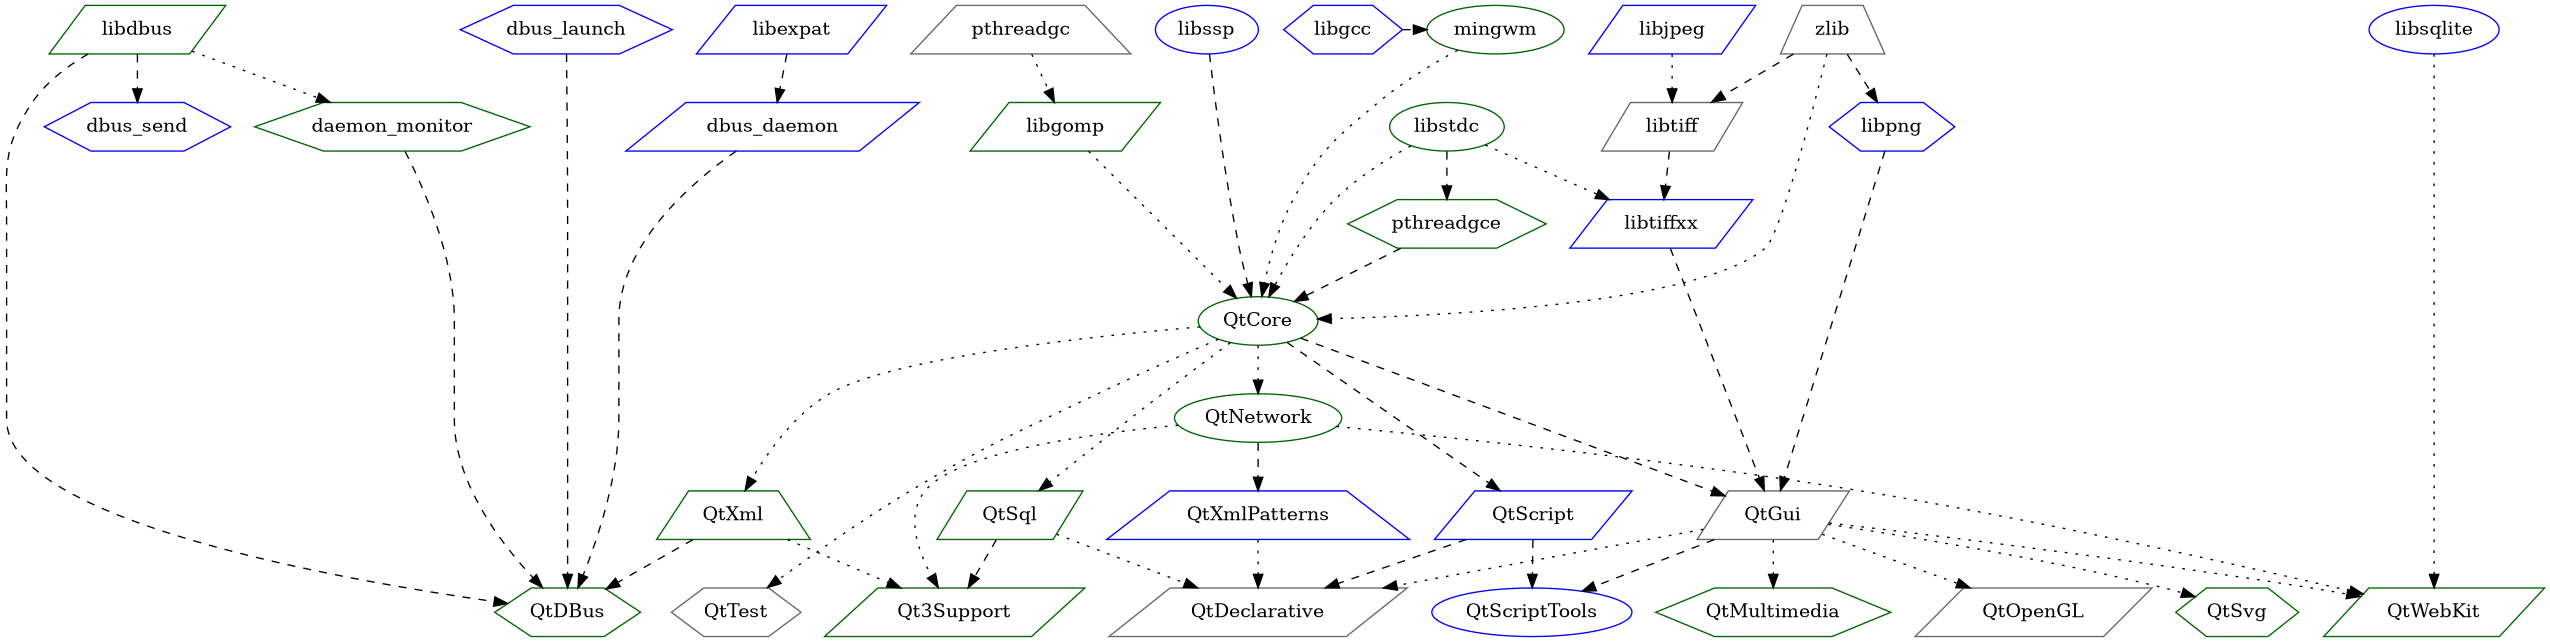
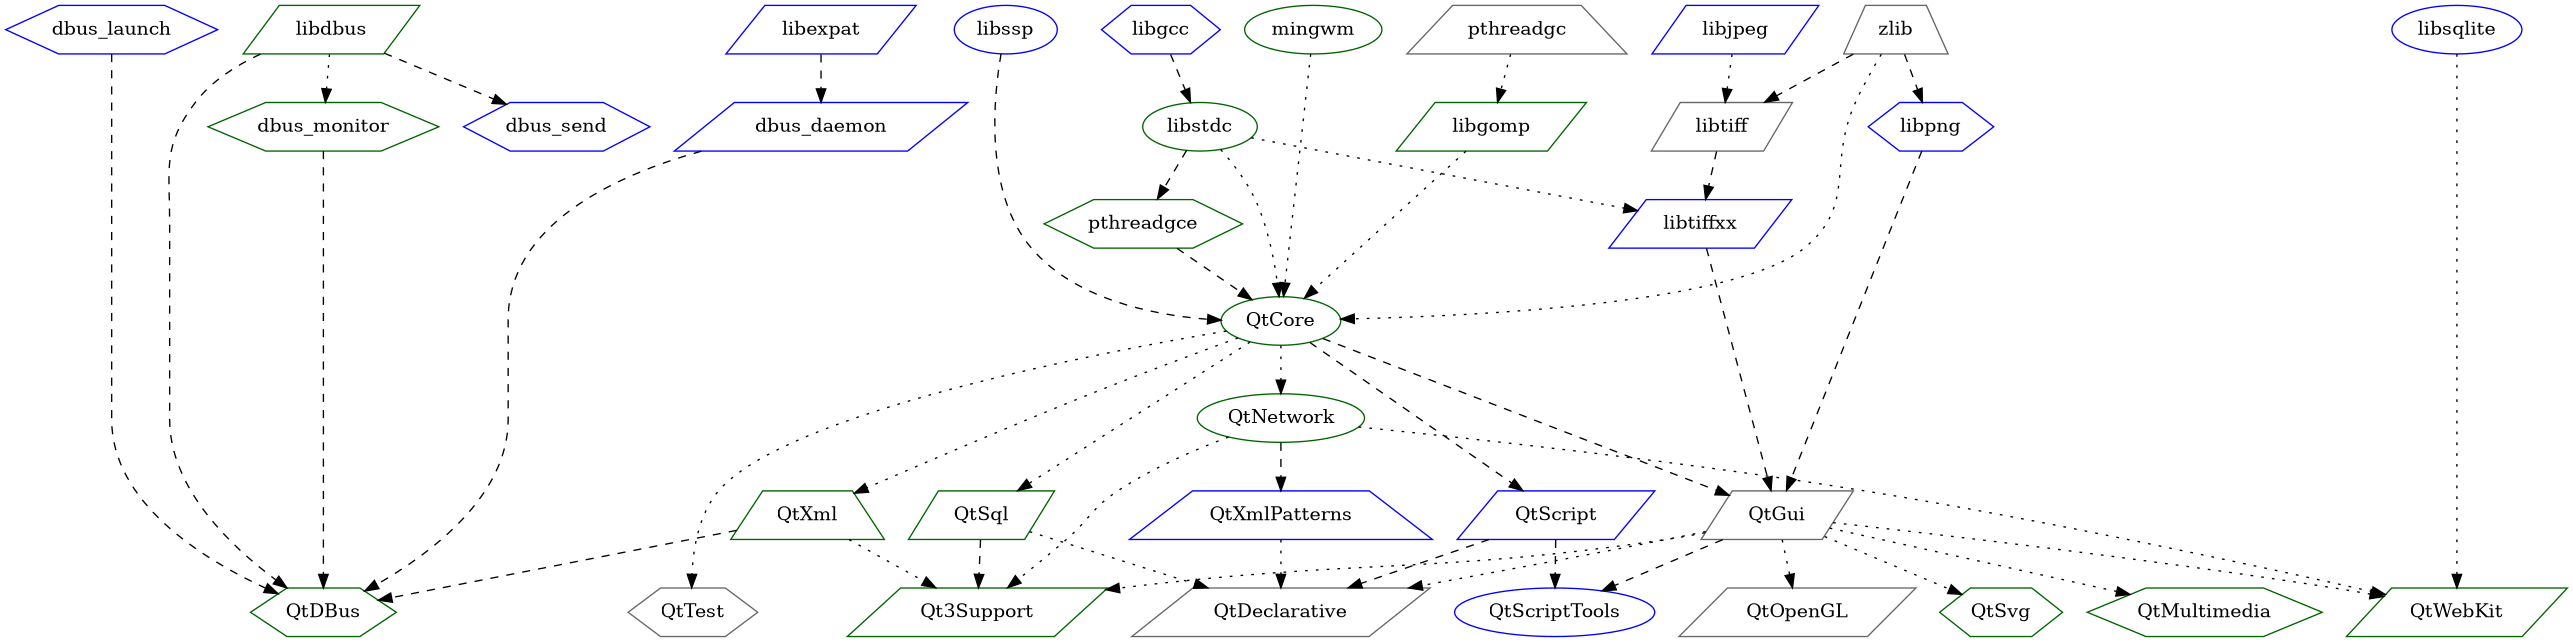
(1408, 30) -> (1178, 72)
(392, 127) -> (323, 127)
none -> (1383, 566)
